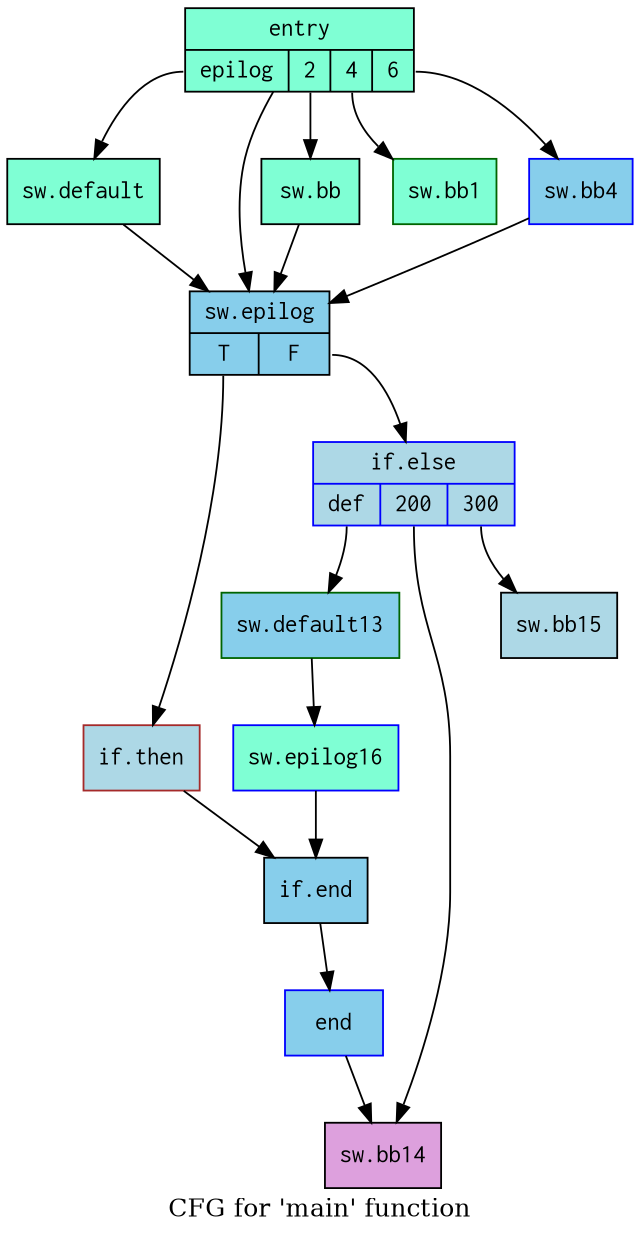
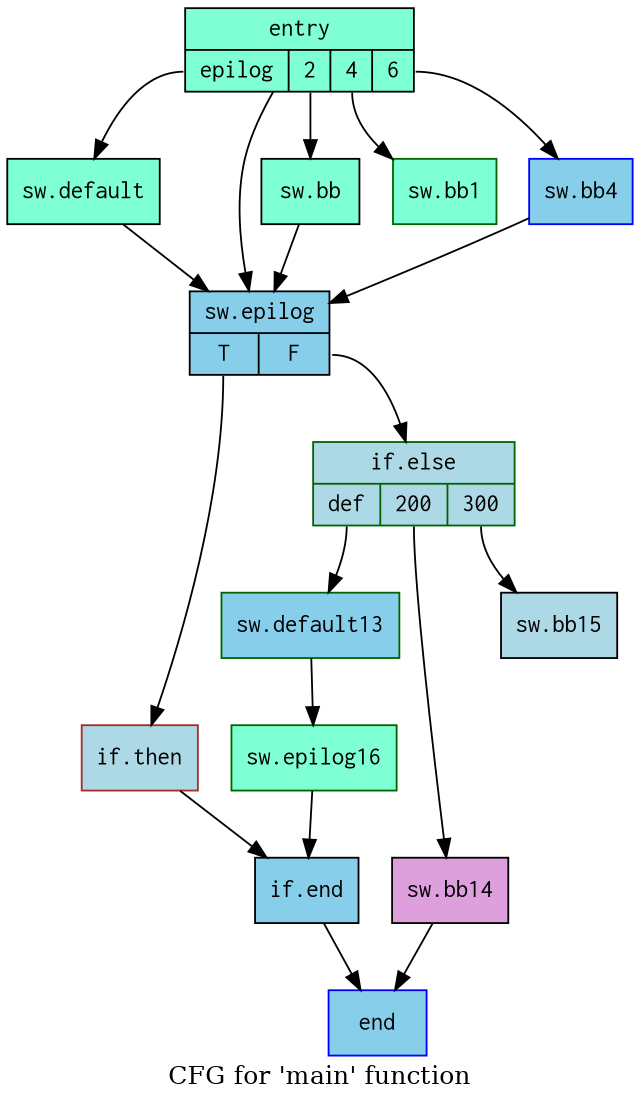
(414, 484) -> (414, 484)
(316, 758) -> (314, 758)
(355, 1081) -> (418, 949)
